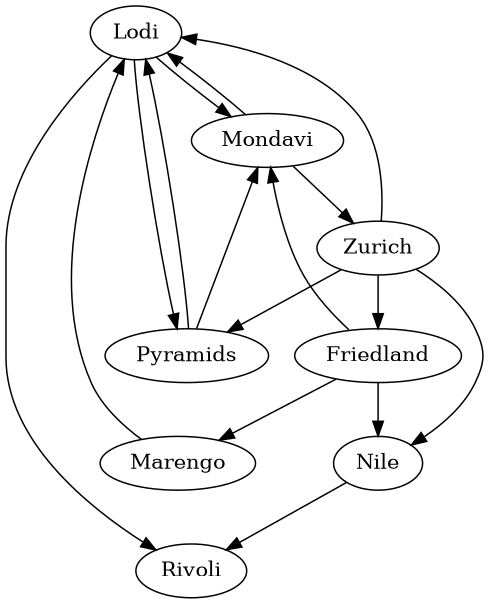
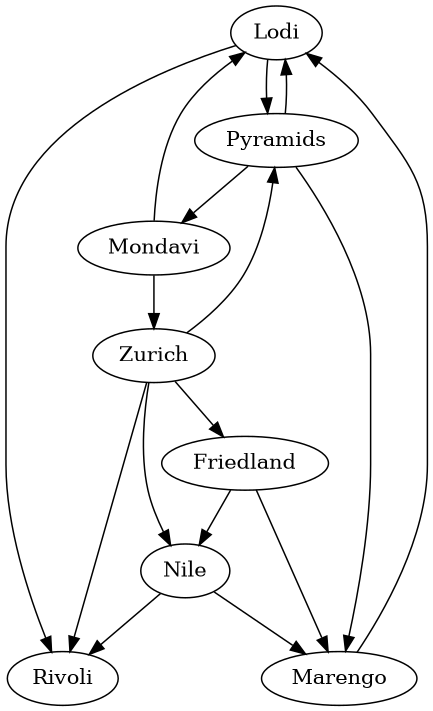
(187, 83) -> none
(332, 90) -> (110, 510)
(297, 263) -> none
none -> (371, 394)
none -> (254, 619)
